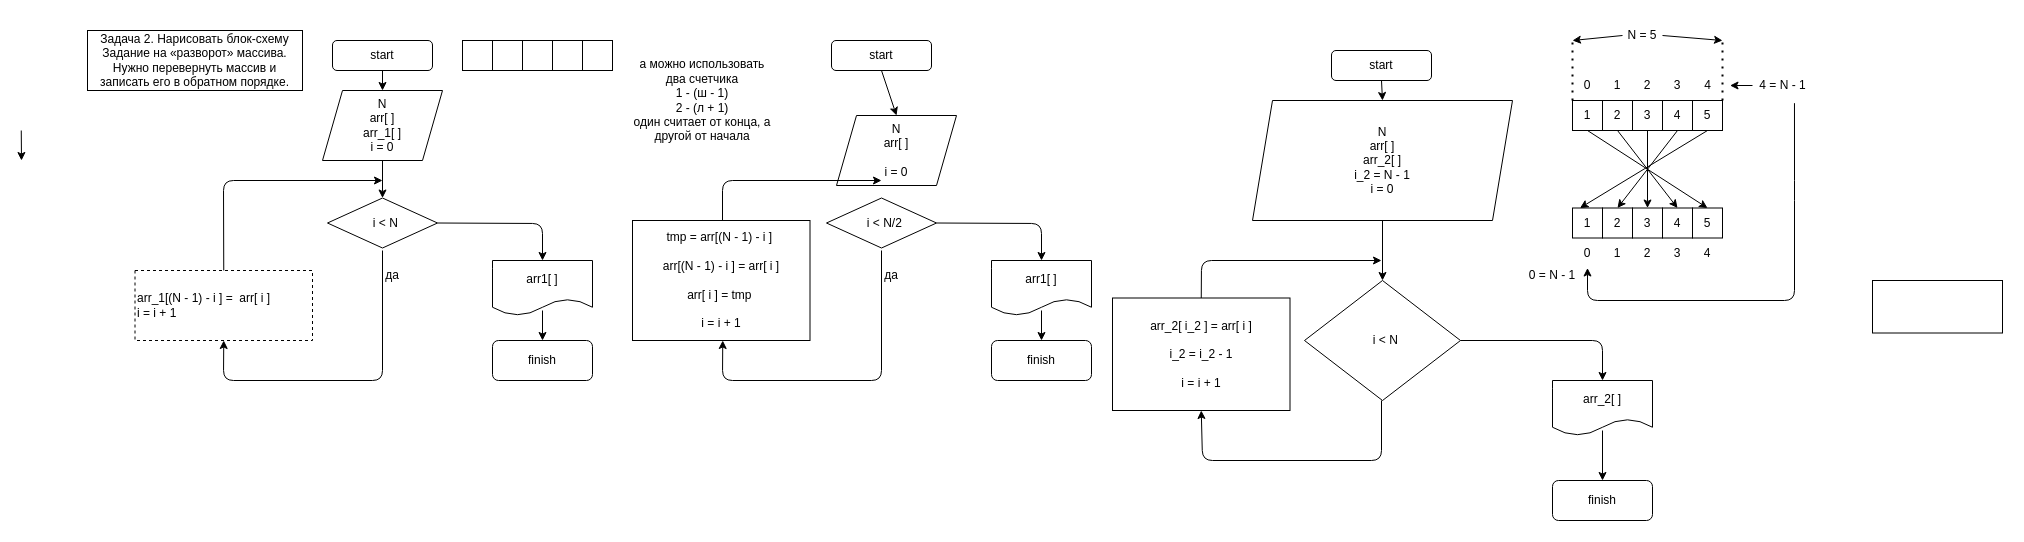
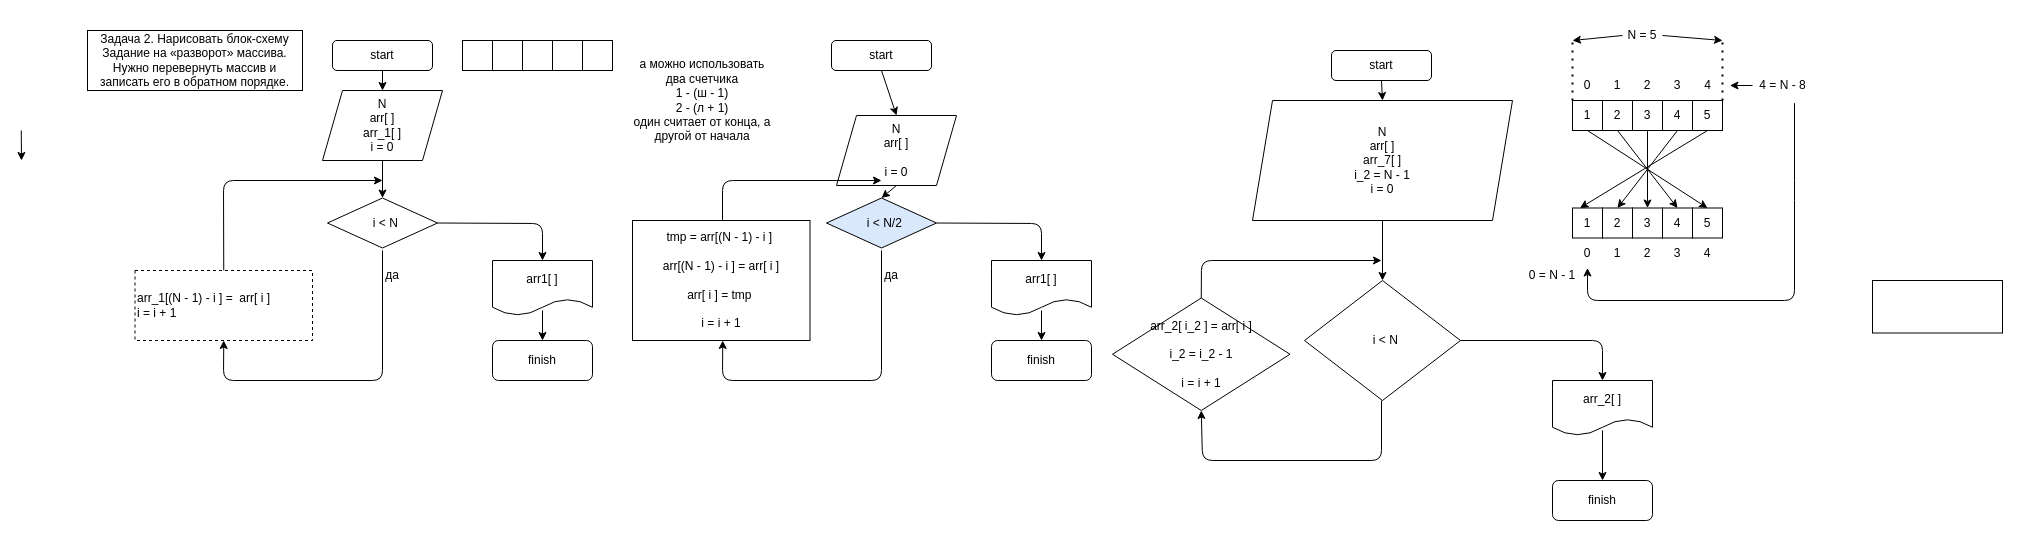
(1783, 86) -> (1783, 86)
(1383, 161) -> (1383, 161)
none -> (892, 189)
(882, 223) -> (882, 223)
(1201, 354) -> (1201, 354)
